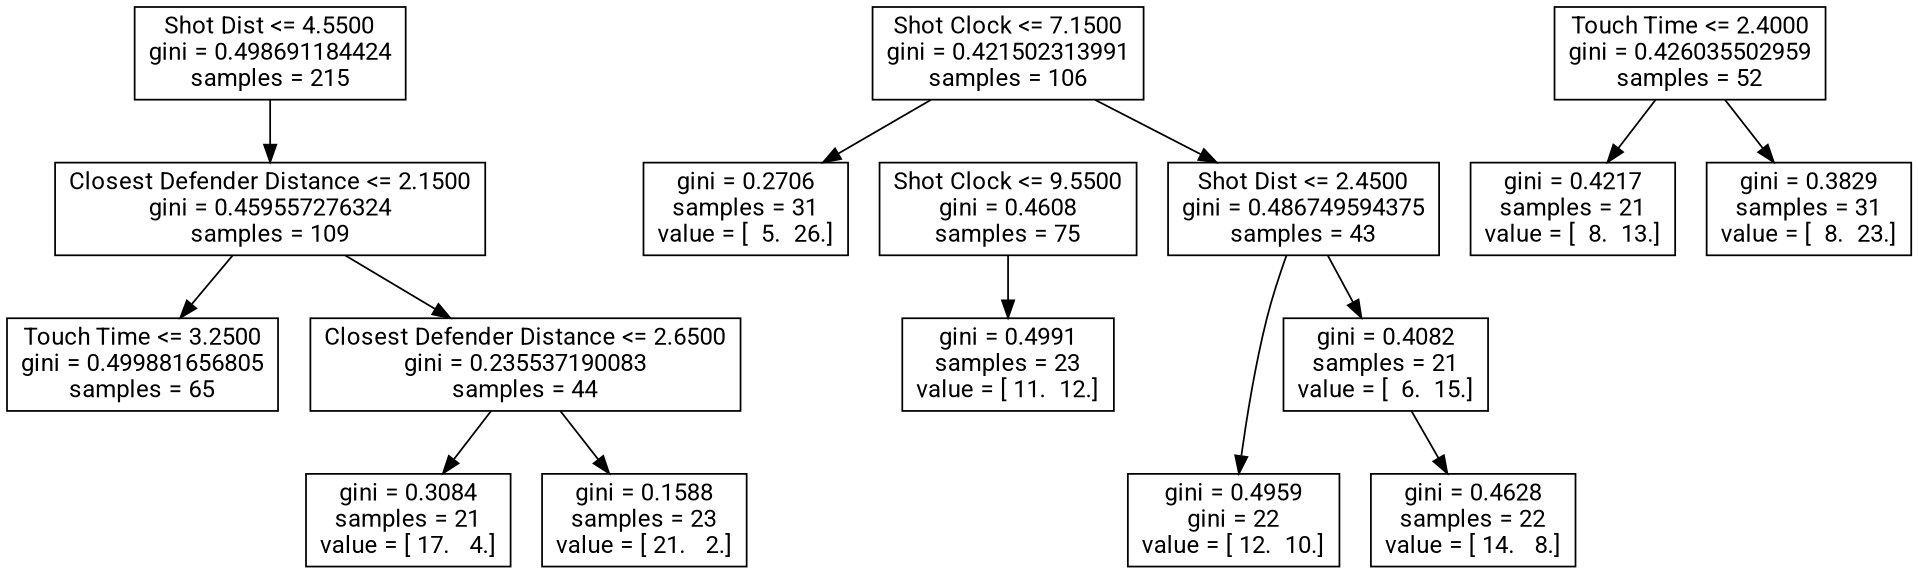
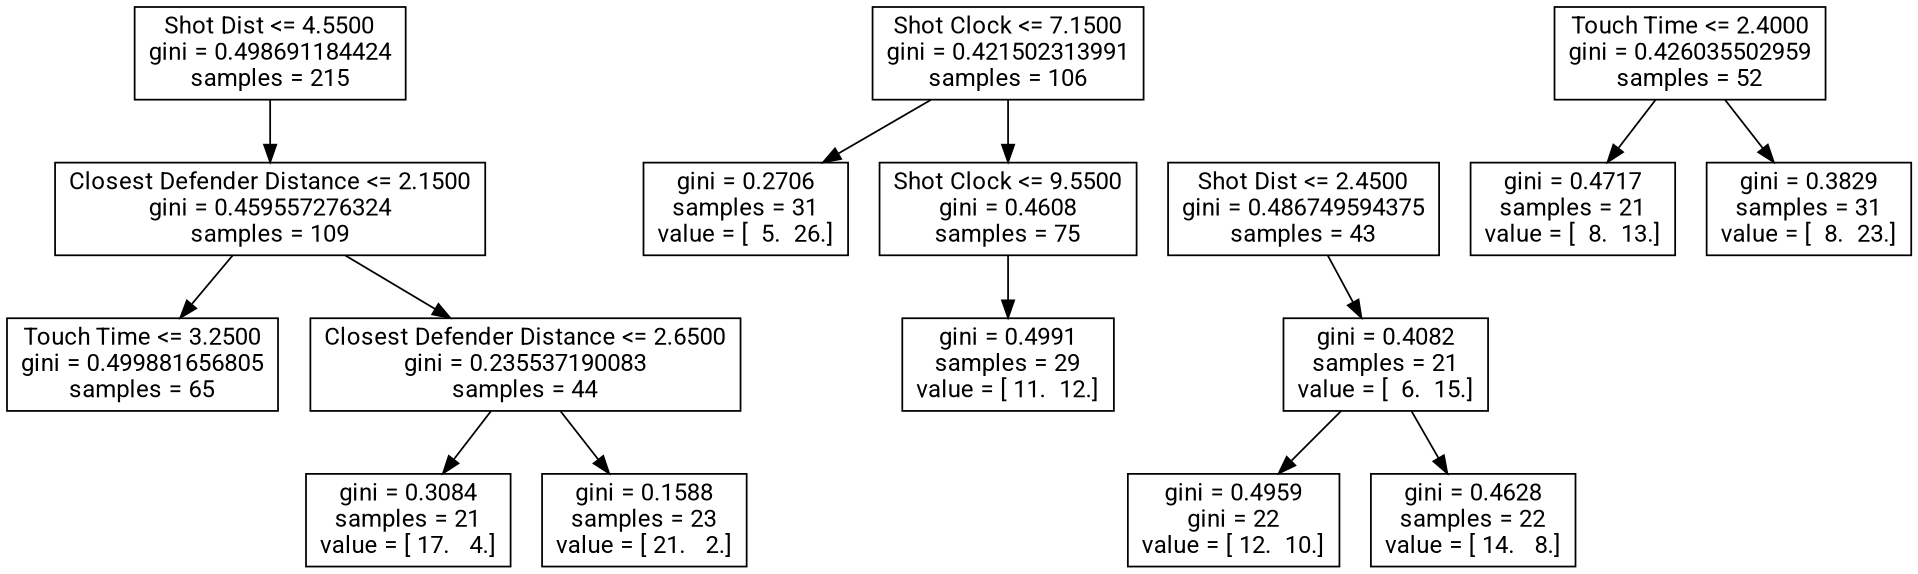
(1148, 127) -> (1008, 122)
(1573, 209) -> (1573, 209)
(1259, 354) -> (1316, 436)
(1008, 365) -> (1008, 365)
